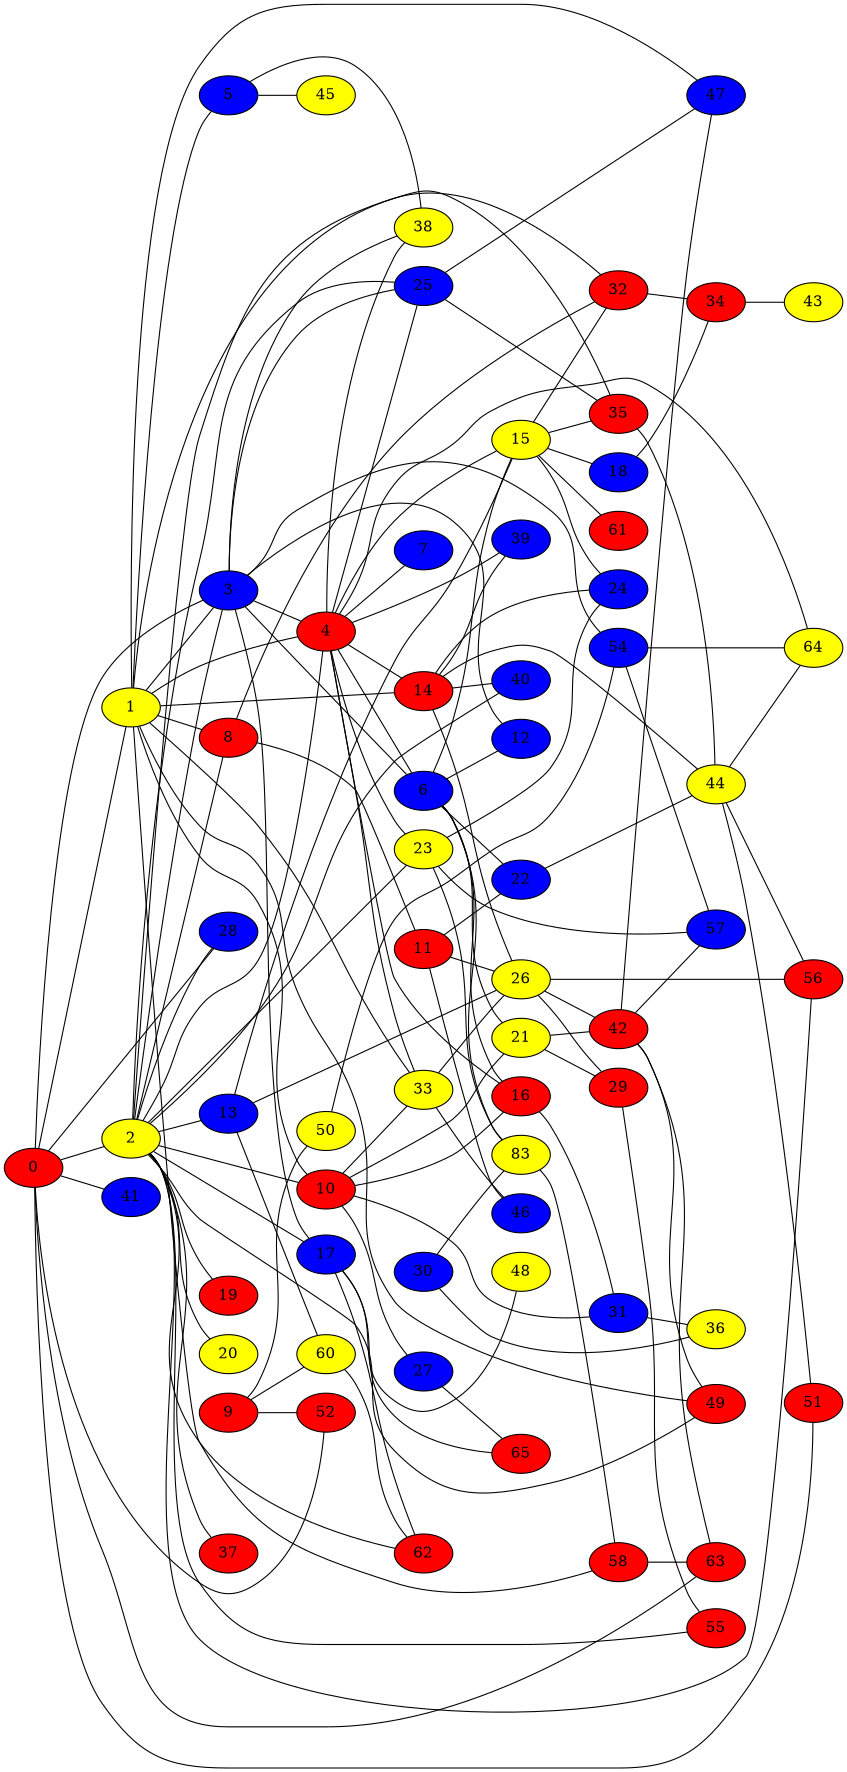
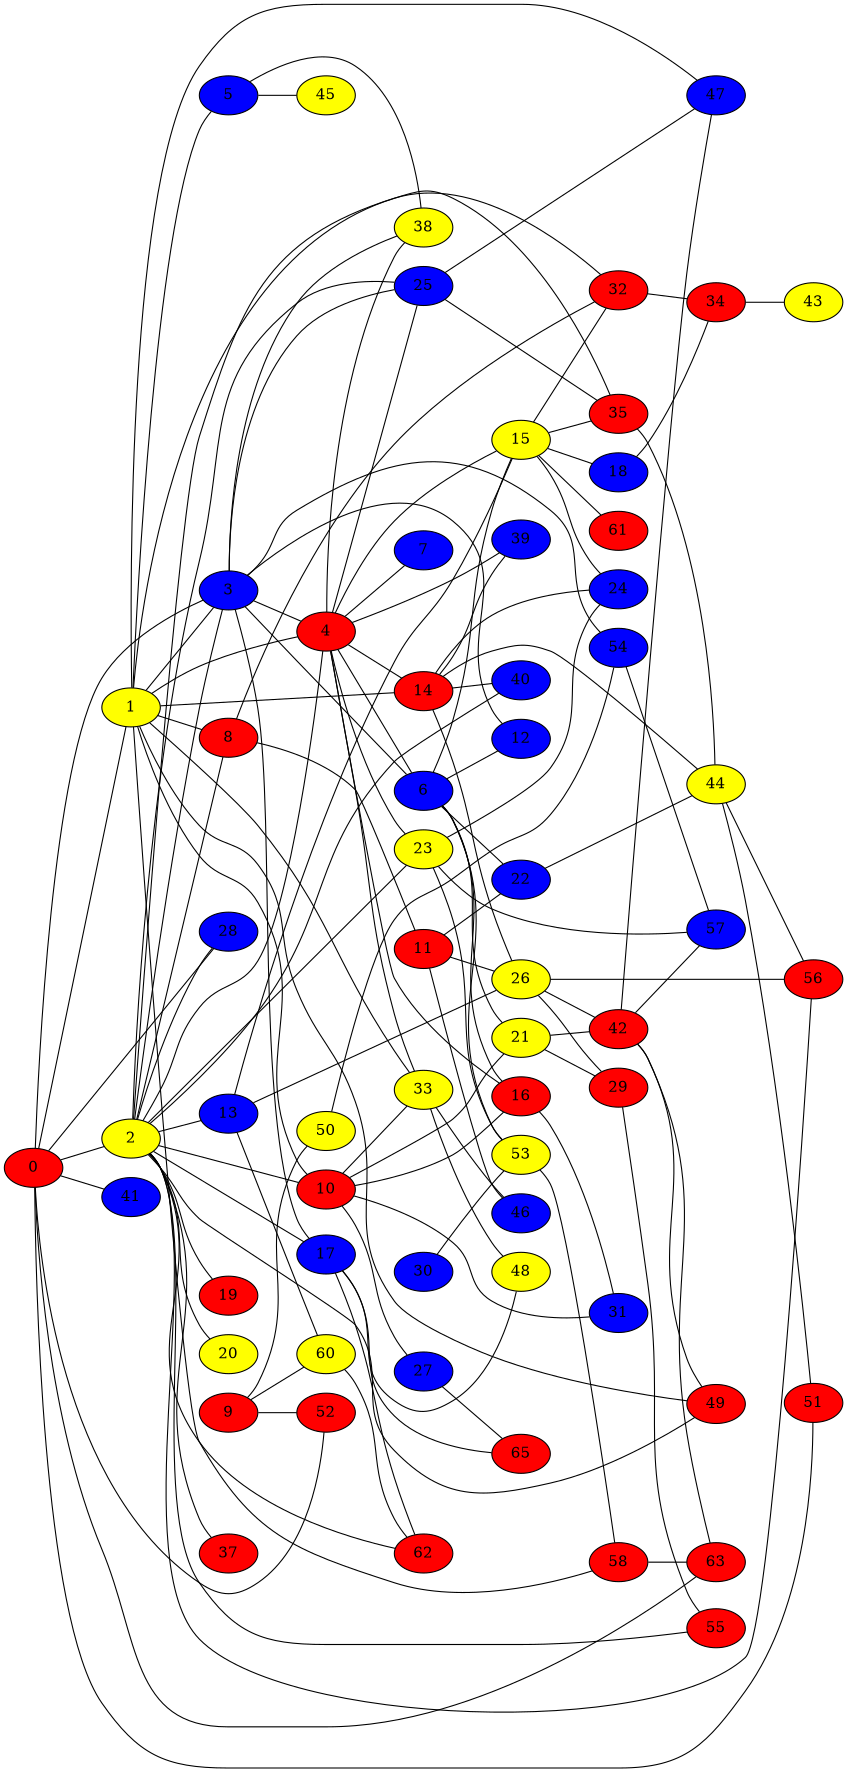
(814, 648) -> none
(484, 1018) -> (461, 1186)
(521, 1155) -> (521, 1155)
(716, 1329) -> none
